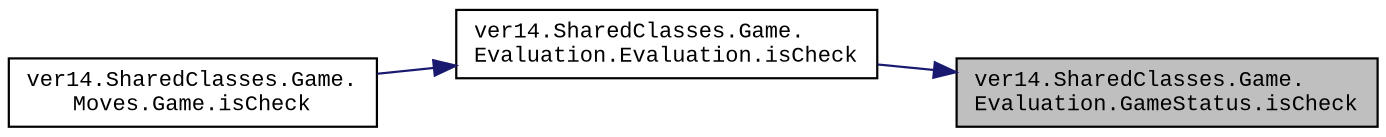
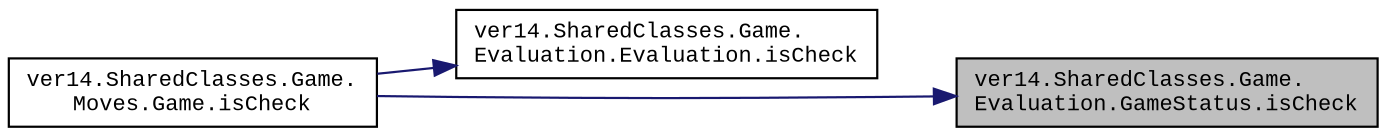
(906, 67) -> (655, 98)
